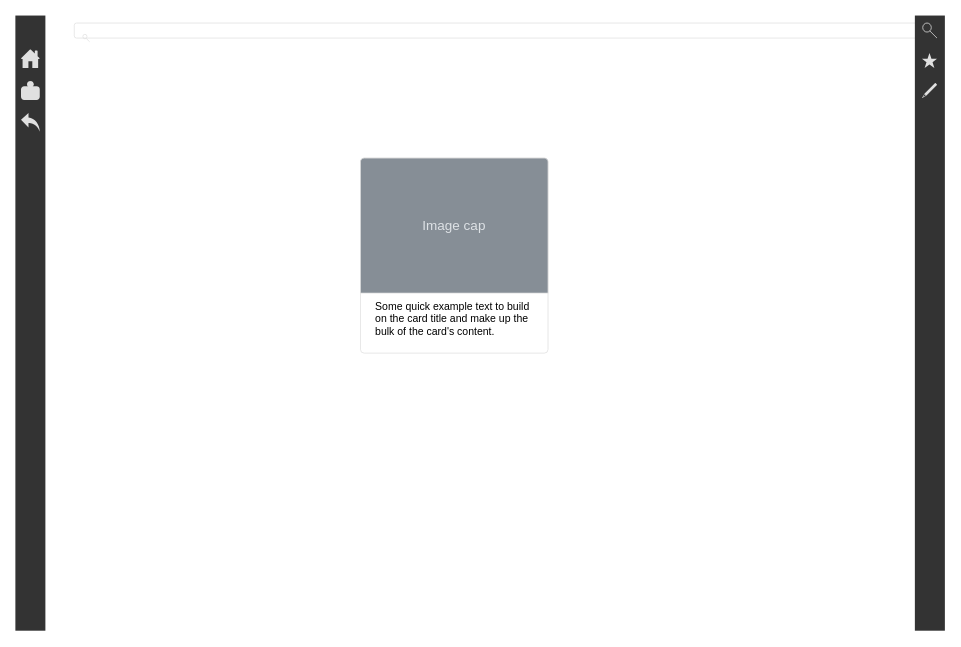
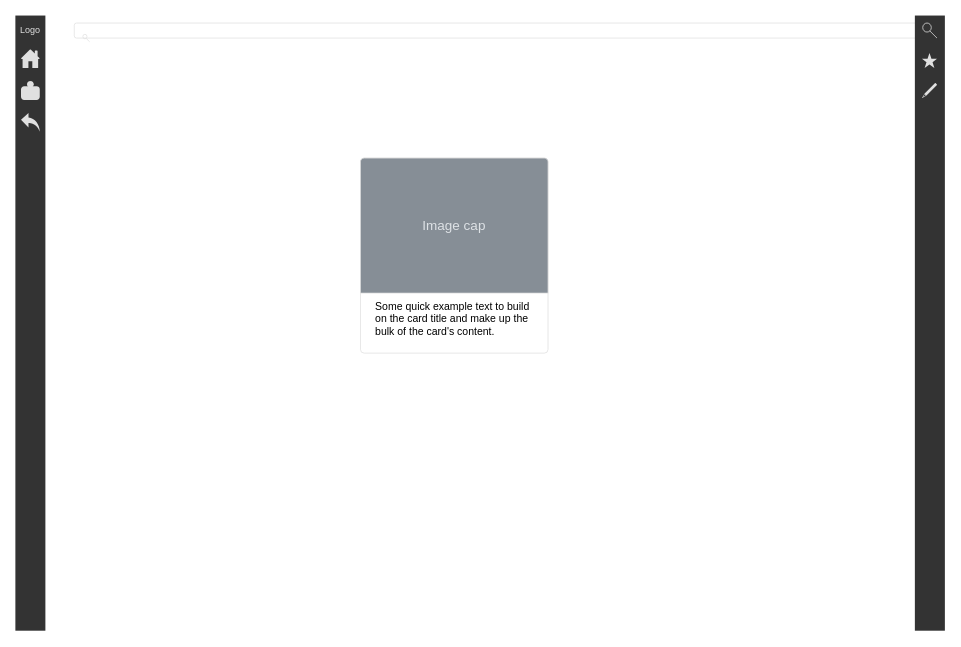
none -> (30, 30)
